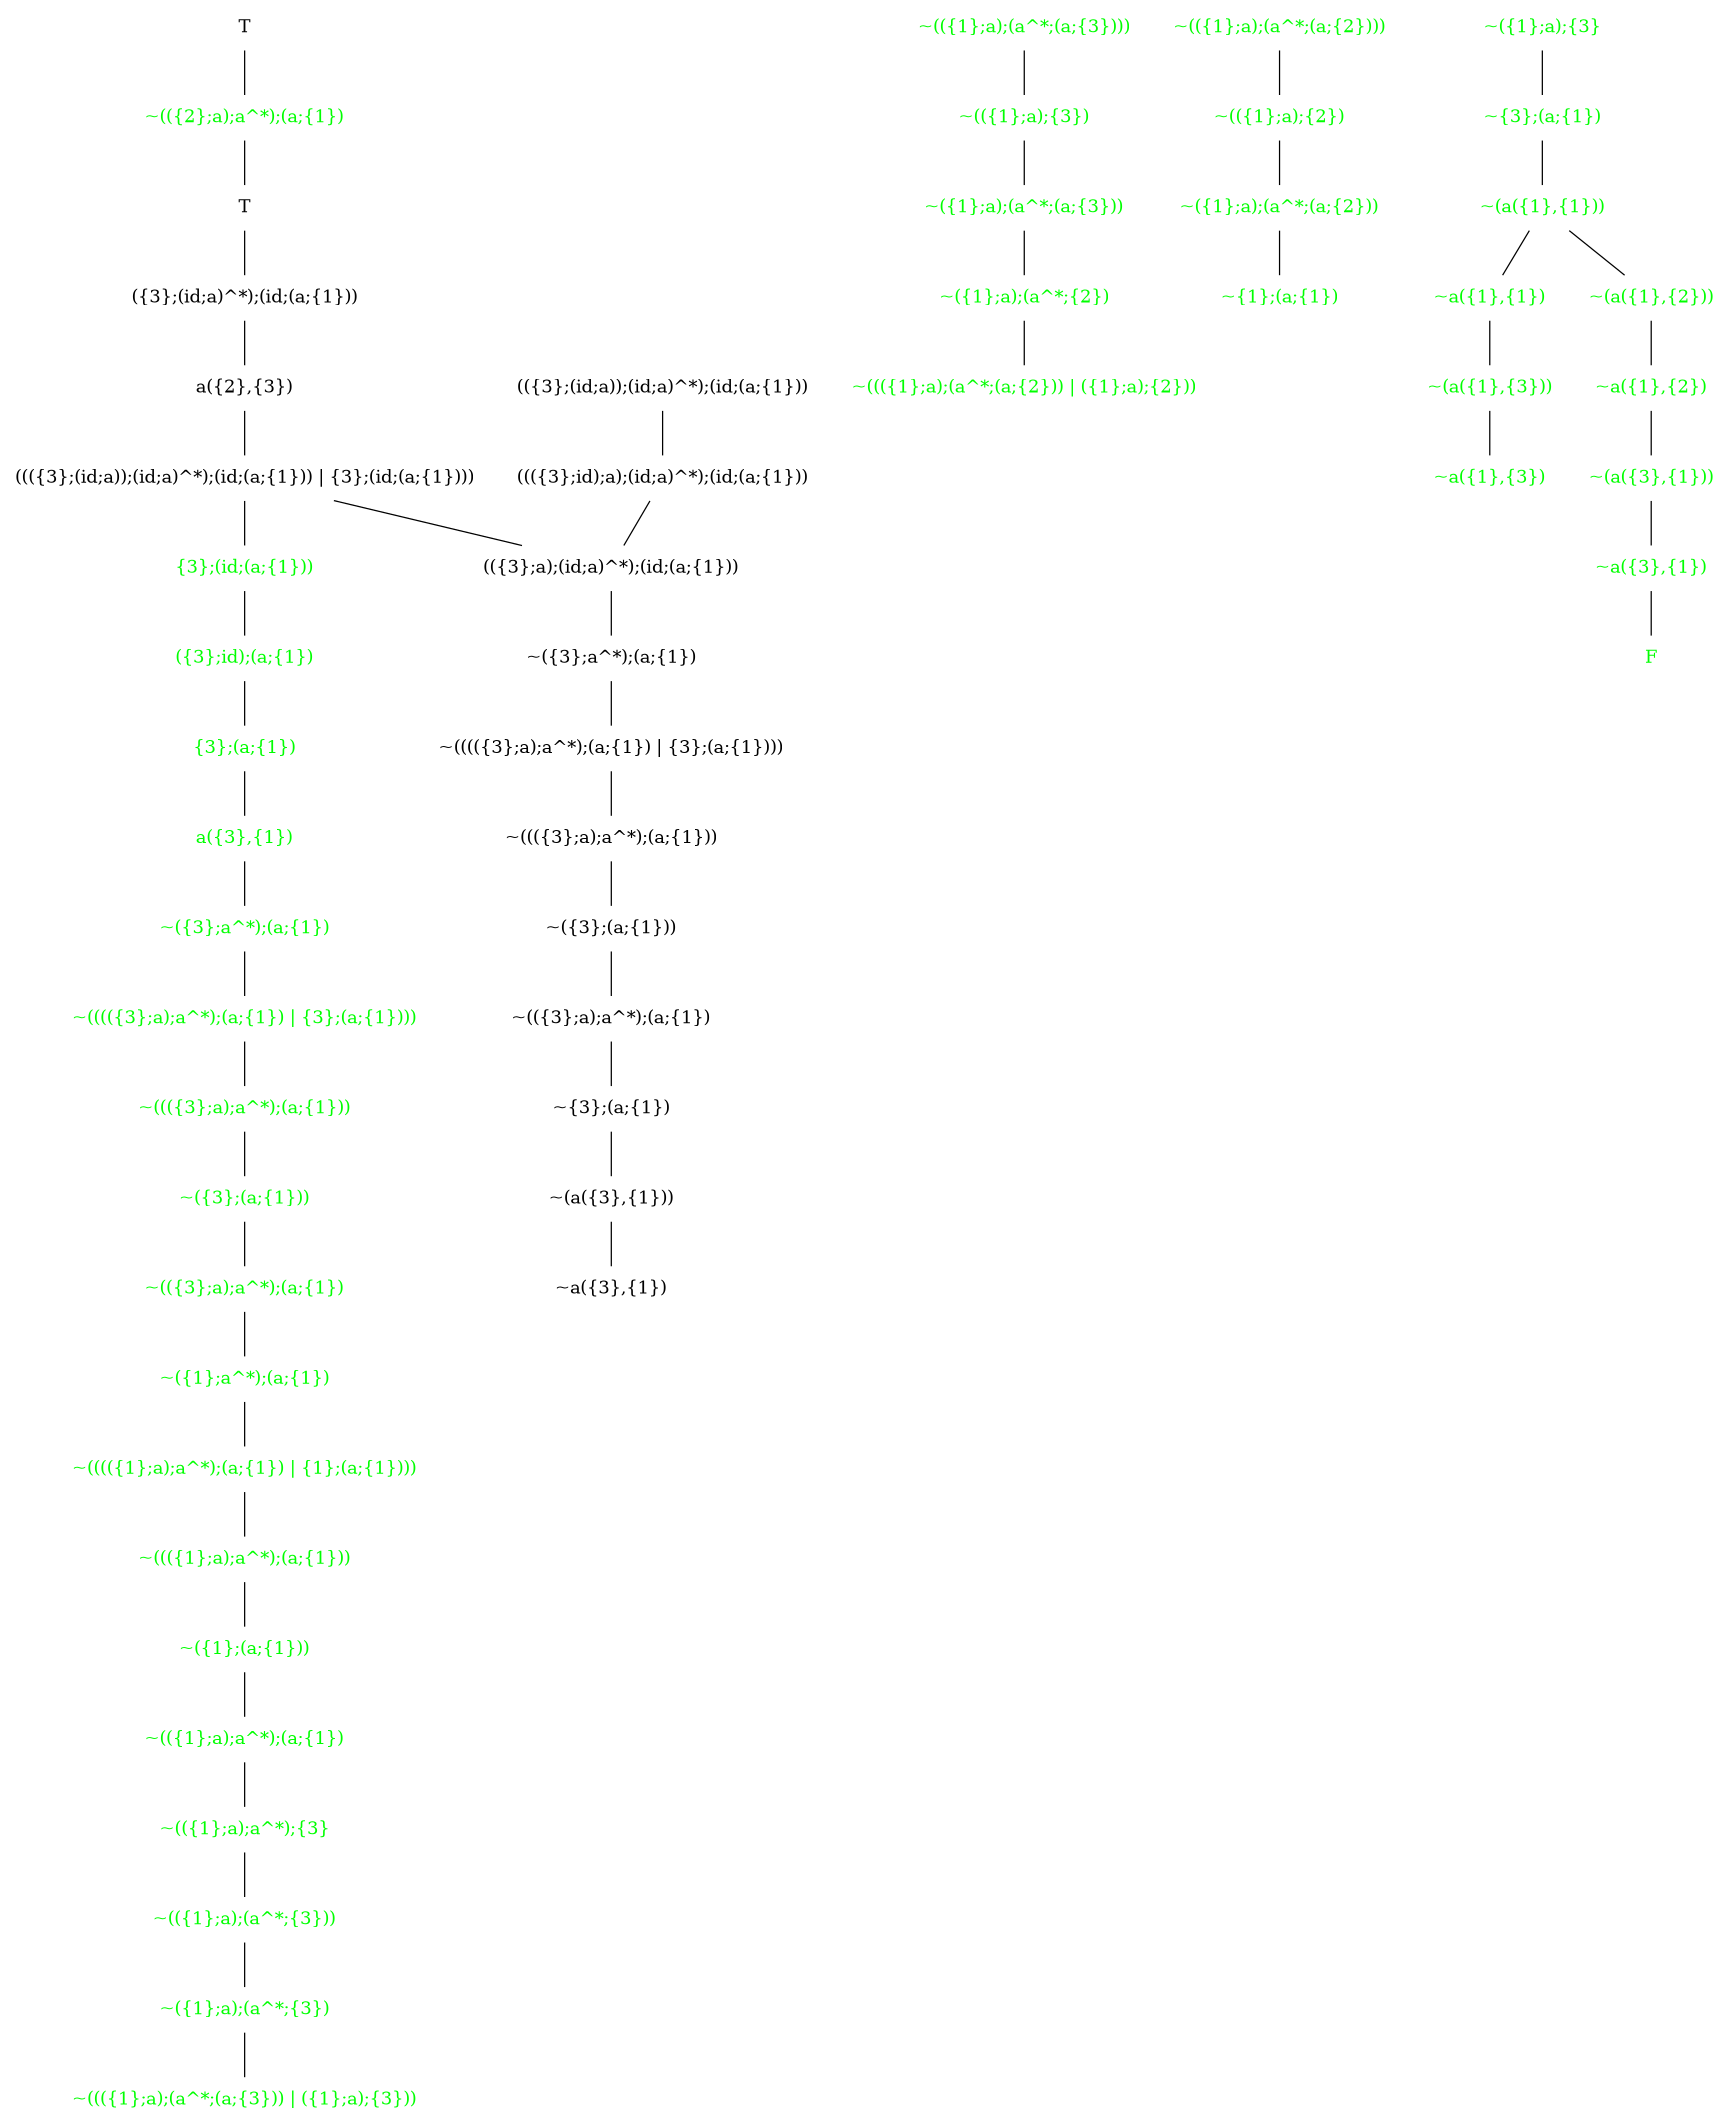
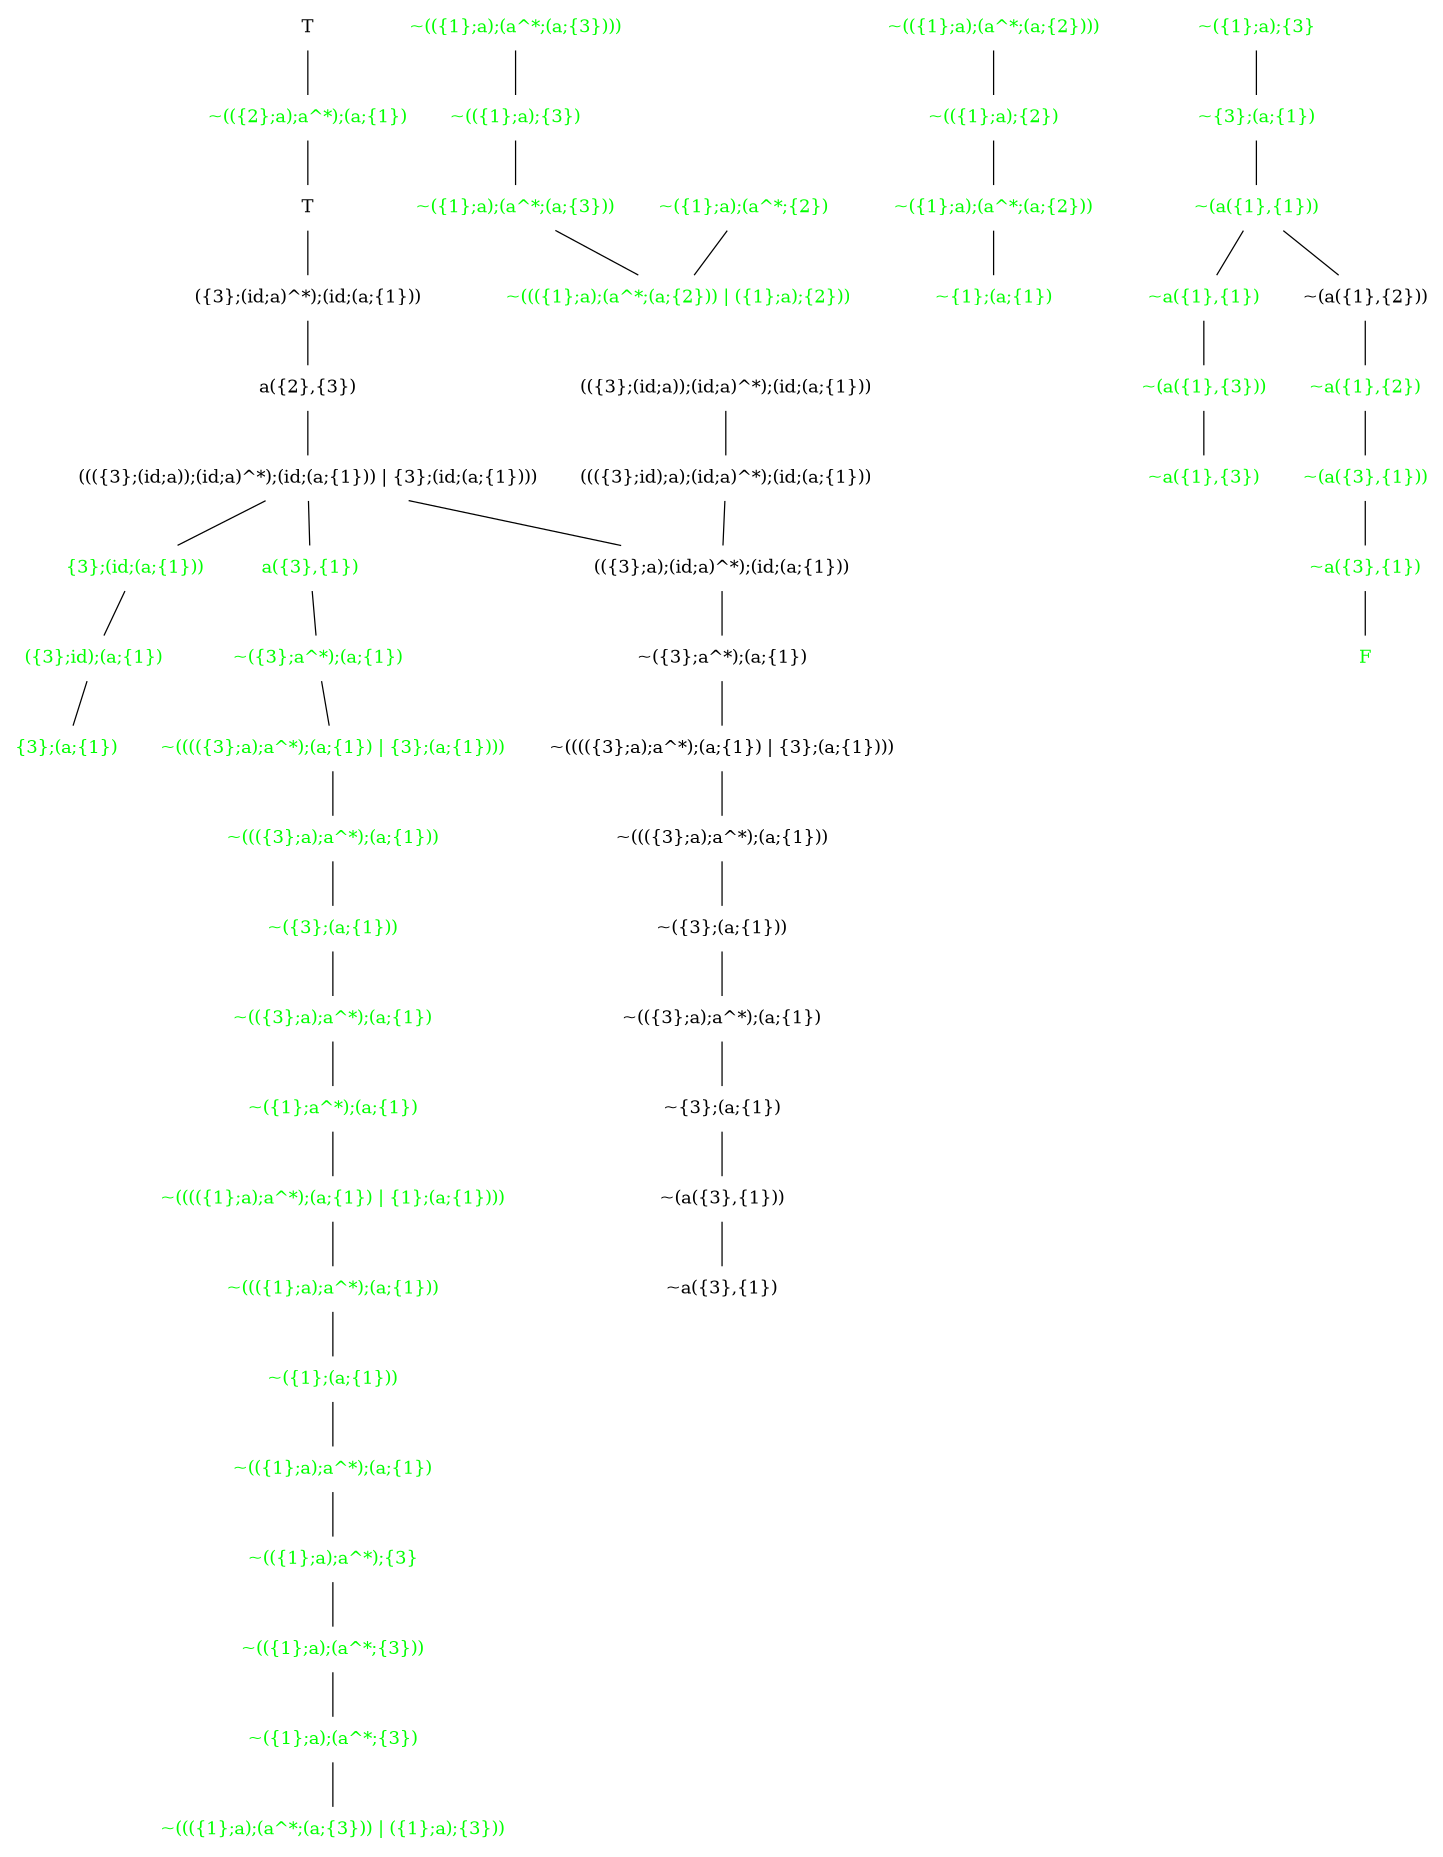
(1024, 253) -> (597, 253)
(1651, 298) -> (1365, 298)
(245, 794) -> (309, 523)
